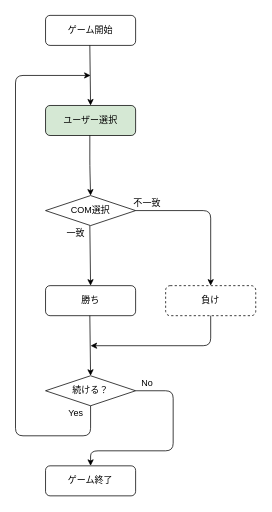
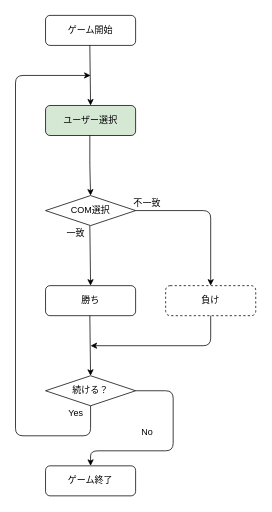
(147, 383) -> (147, 432)
